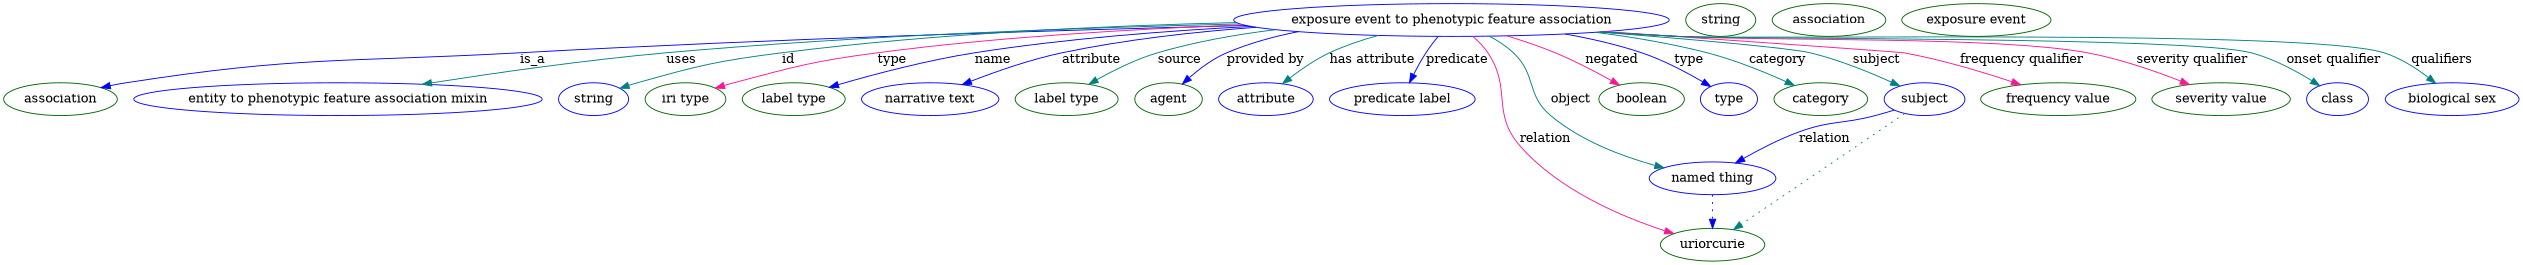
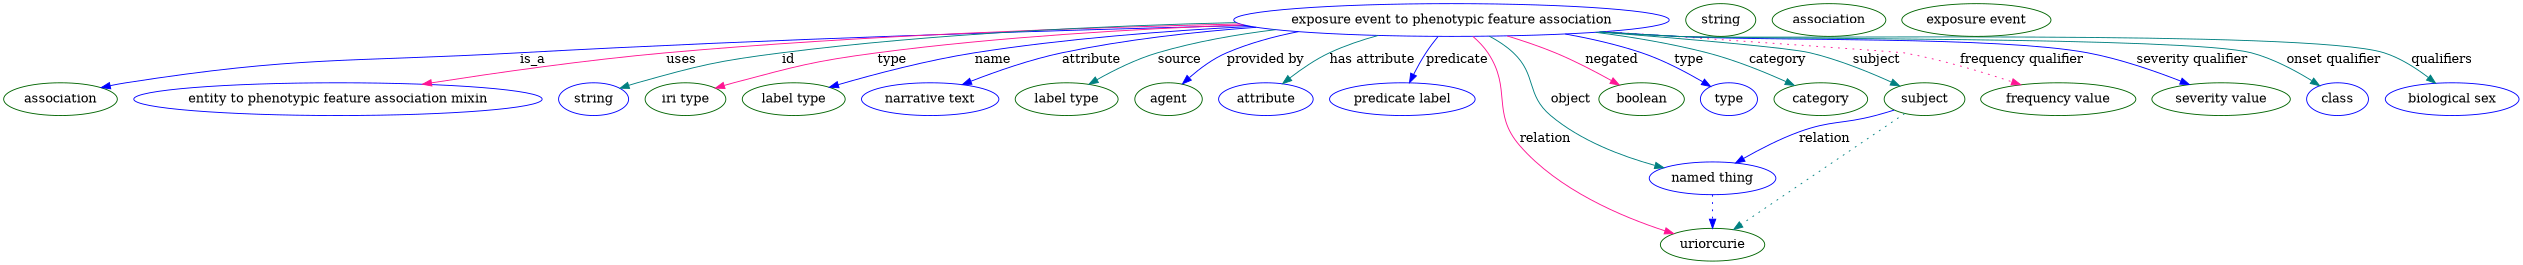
(1811, 46) -> (1811, 46)
(2040, 47) -> (2040, 47)
(713, 49) -> (713, 49)
(1925, 99) -> (1925, 99)
